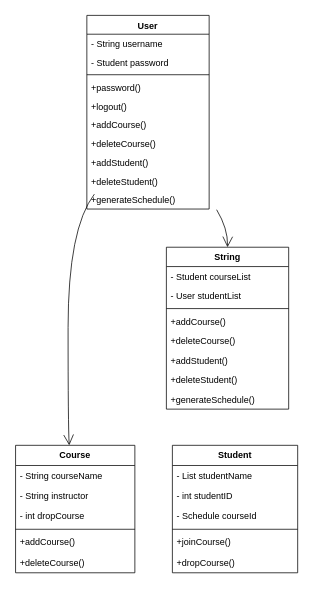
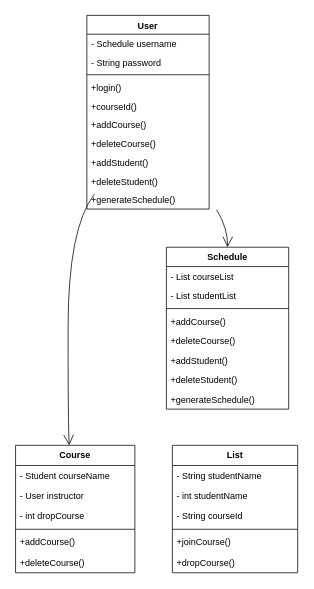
(130, 44) -> (135, 44)
(134, 63) -> (130, 63)
(118, 88) -> (109, 88)
(112, 107) -> (118, 107)
(227, 257) -> (227, 257)
(217, 277) -> (208, 277)
(212, 296) -> (211, 296)
(234, 455) -> (234, 455)
(64, 475) -> (68, 475)
(218, 475) -> (223, 475)
(63, 496) -> (59, 496)
(211, 496) -> (216, 496)
(221, 516) -> (216, 516)
